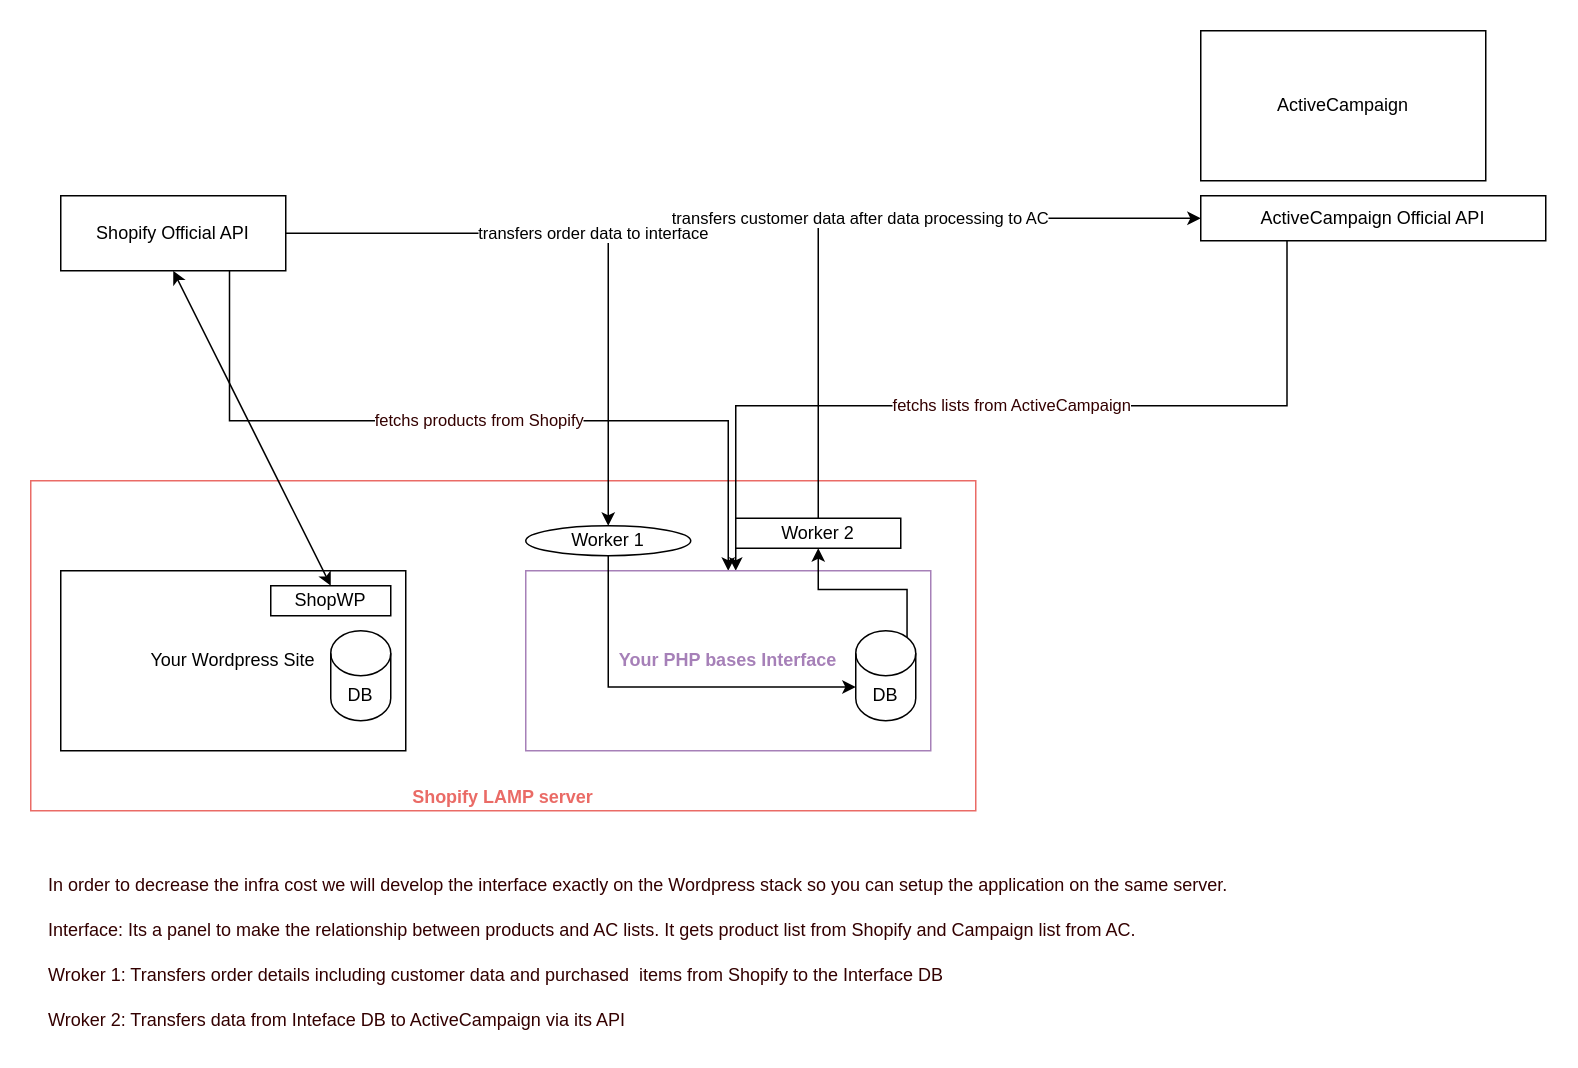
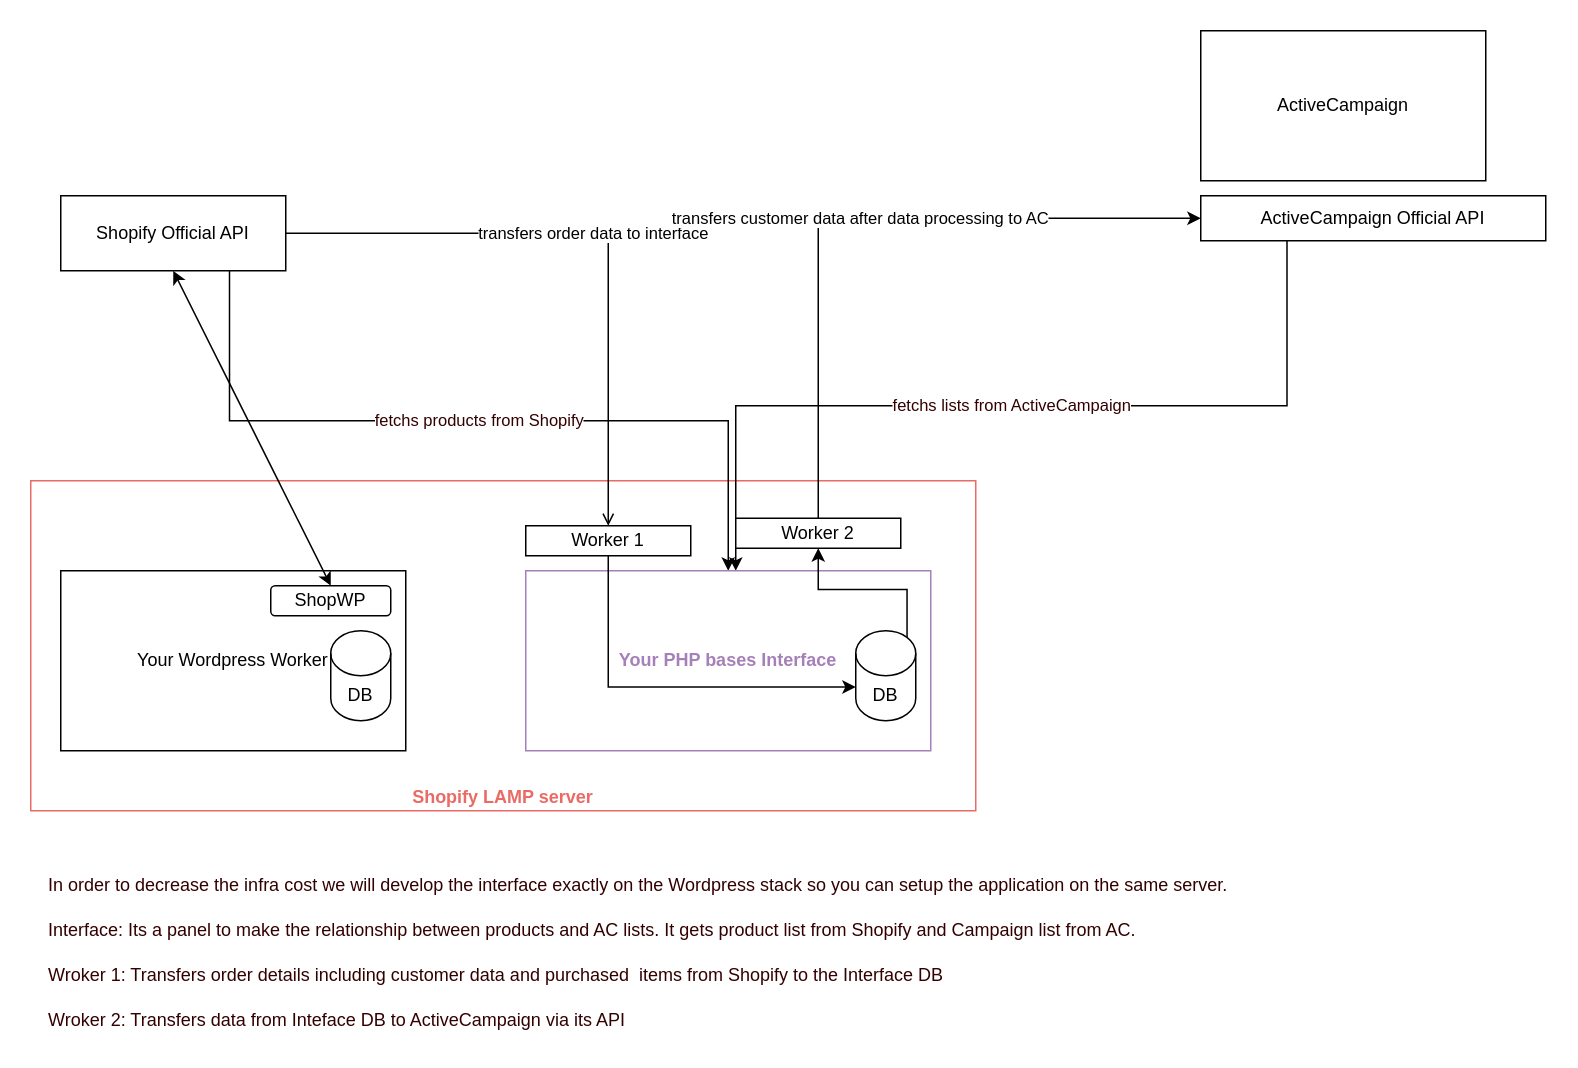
(608, 514) -> (608, 516)
(608, 541) -> (608, 541)
(331, 601) -> (331, 601)
(233, 661) -> (233, 661)
